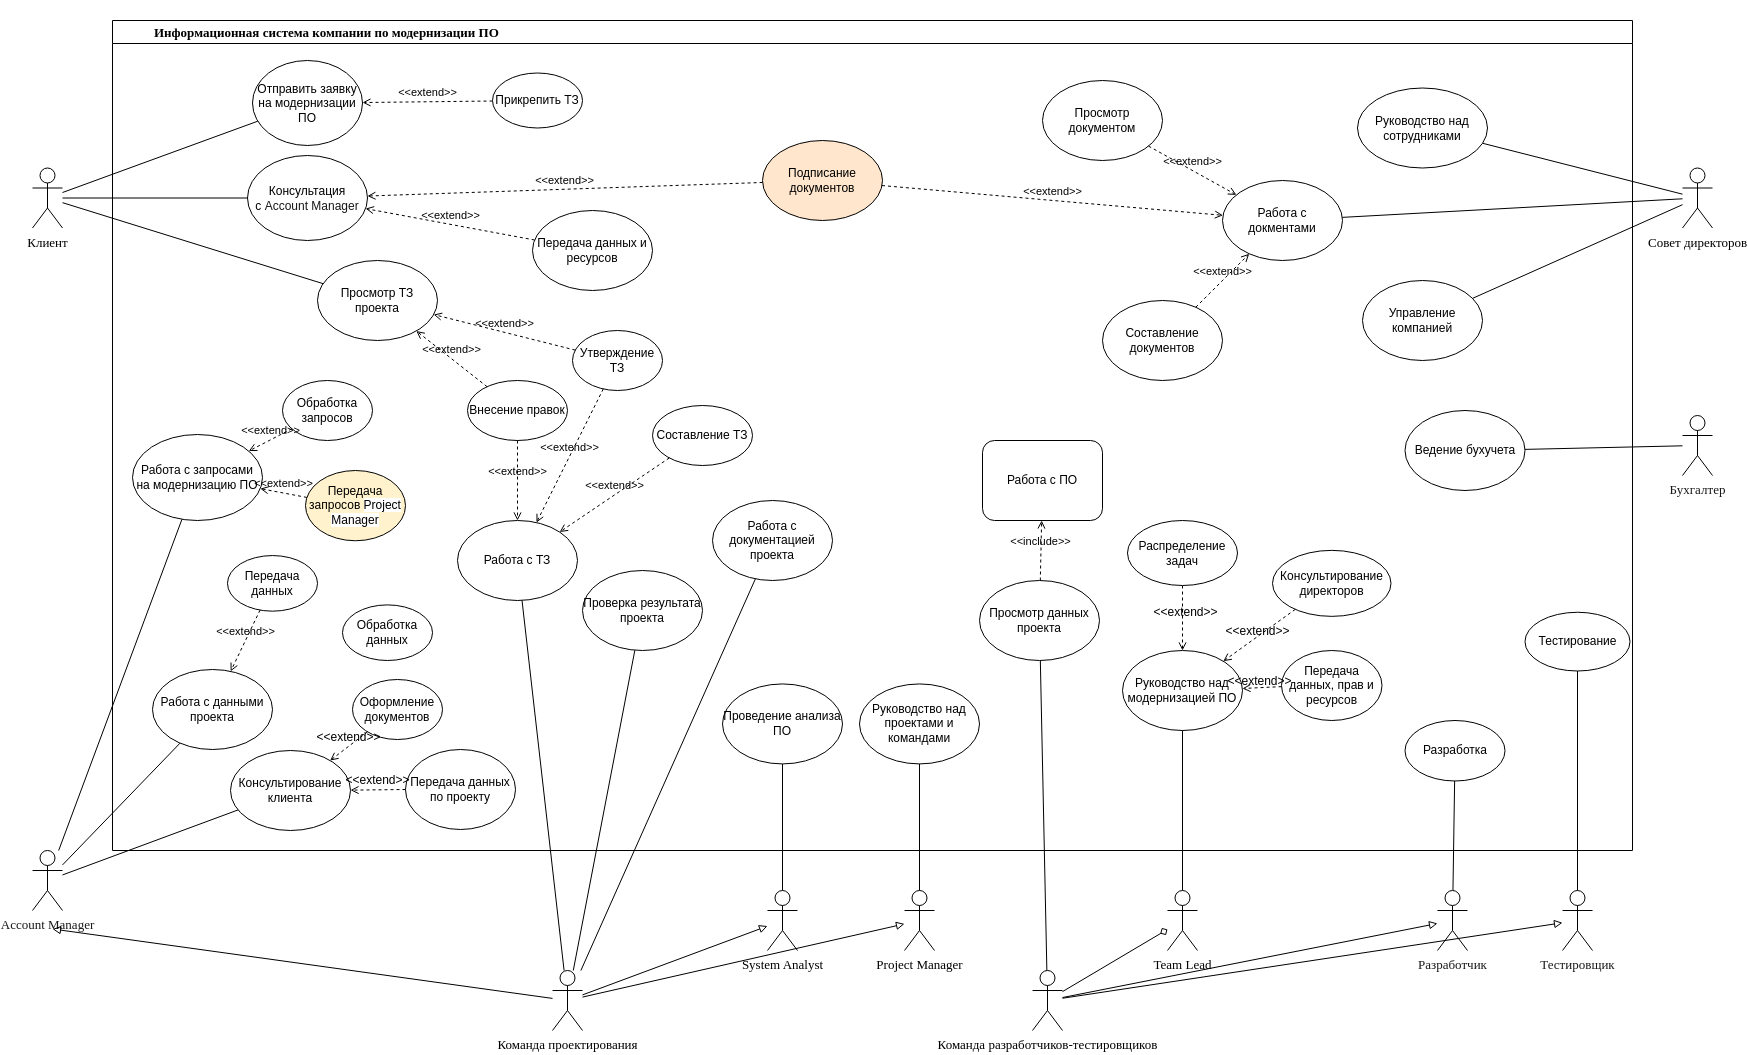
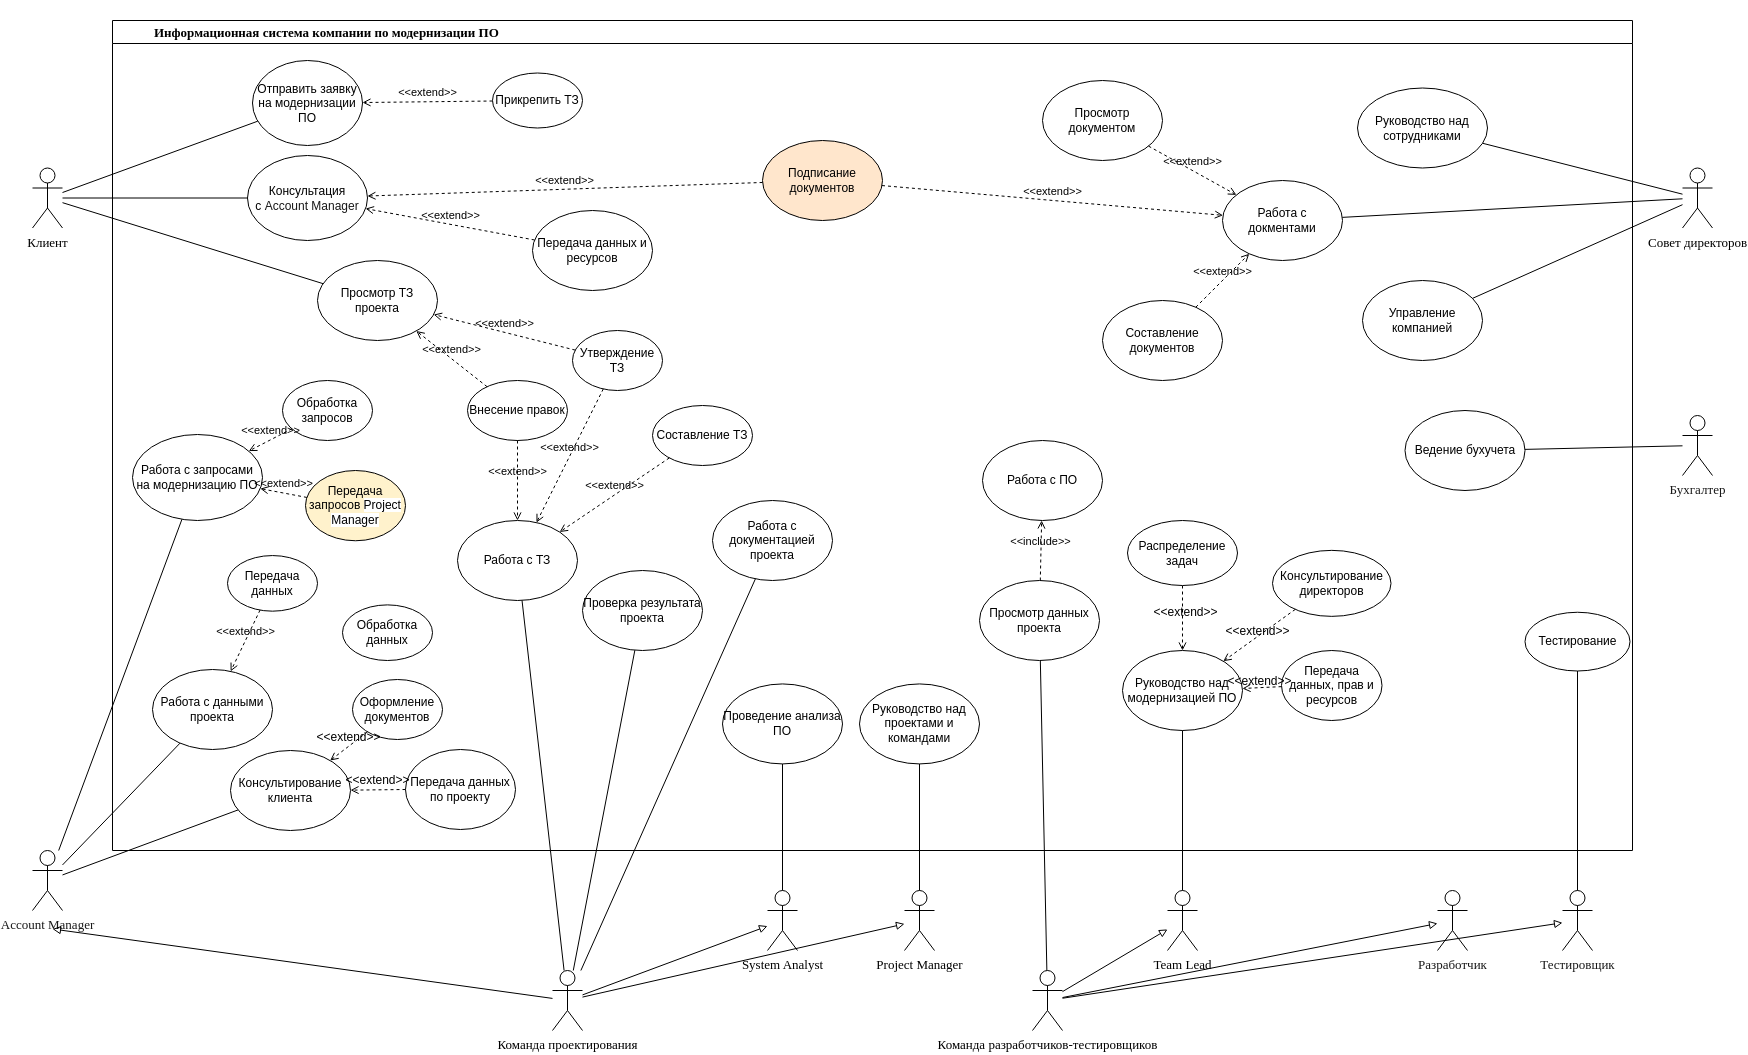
(1043, 481) -> (1043, 481)
(1455, 751) -> none
(1454, 836) -> none
(1160, 934) -> (1160, 934)
